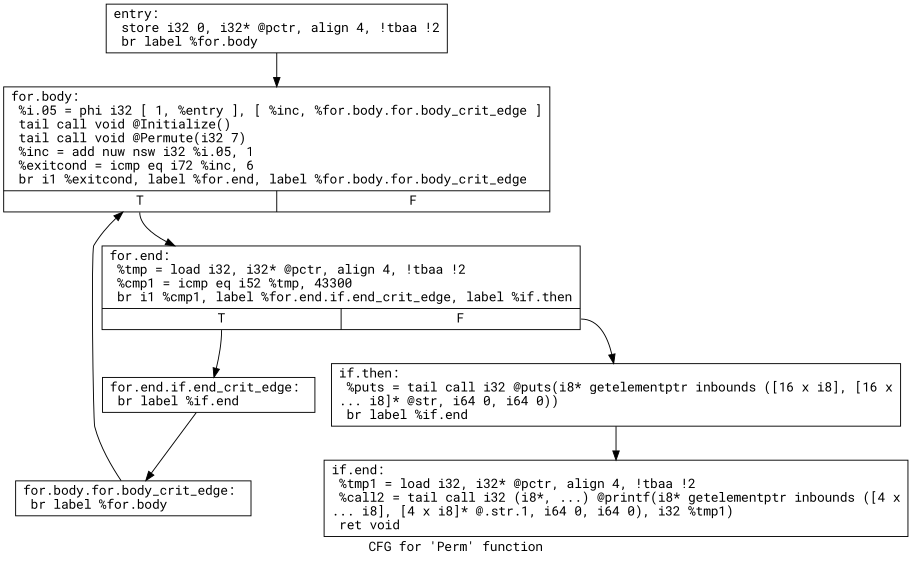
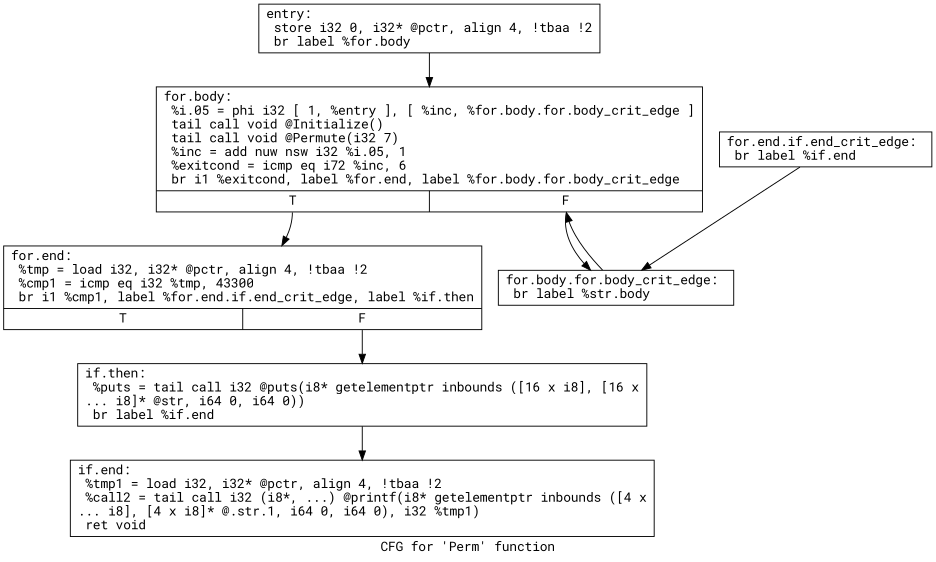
none -> (569, 240)
(231, 284) -> (133, 284)
(220, 349) -> none
(95, 505) -> (578, 294)
